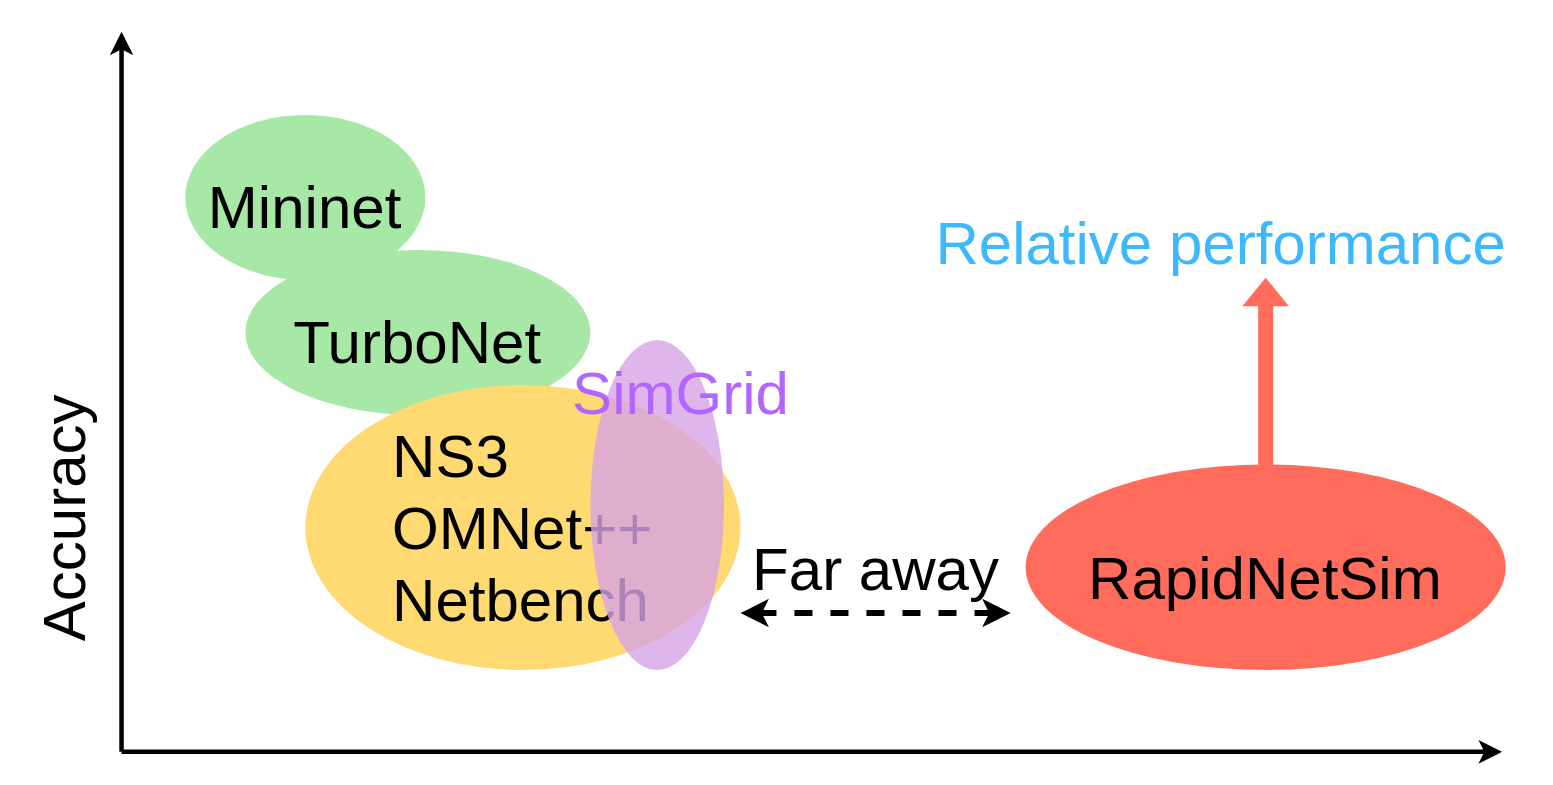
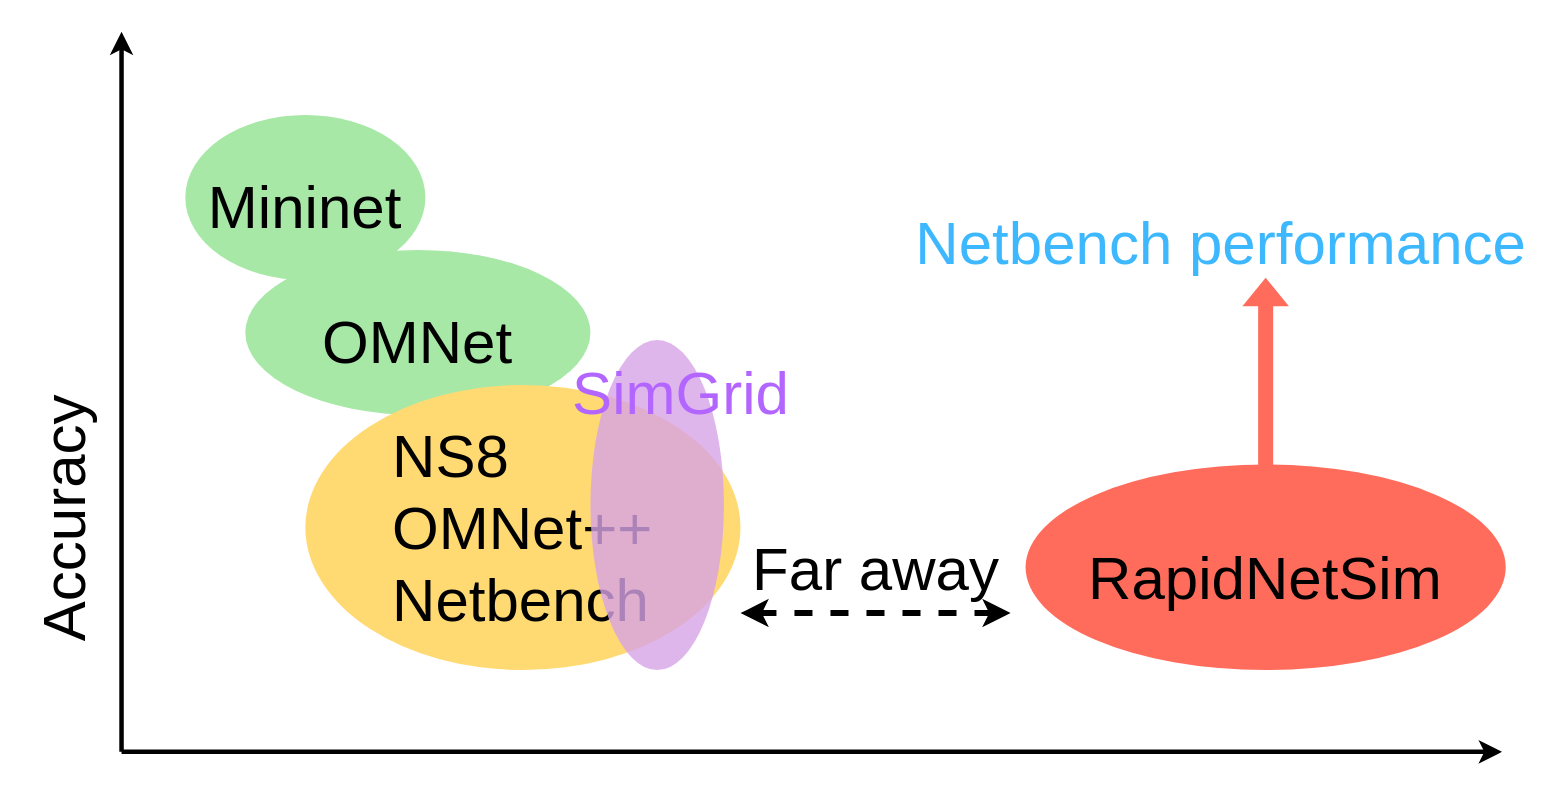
(1221, 242) -> (1221, 242)
(418, 332) -> (418, 332)
(523, 527) -> (523, 527)
